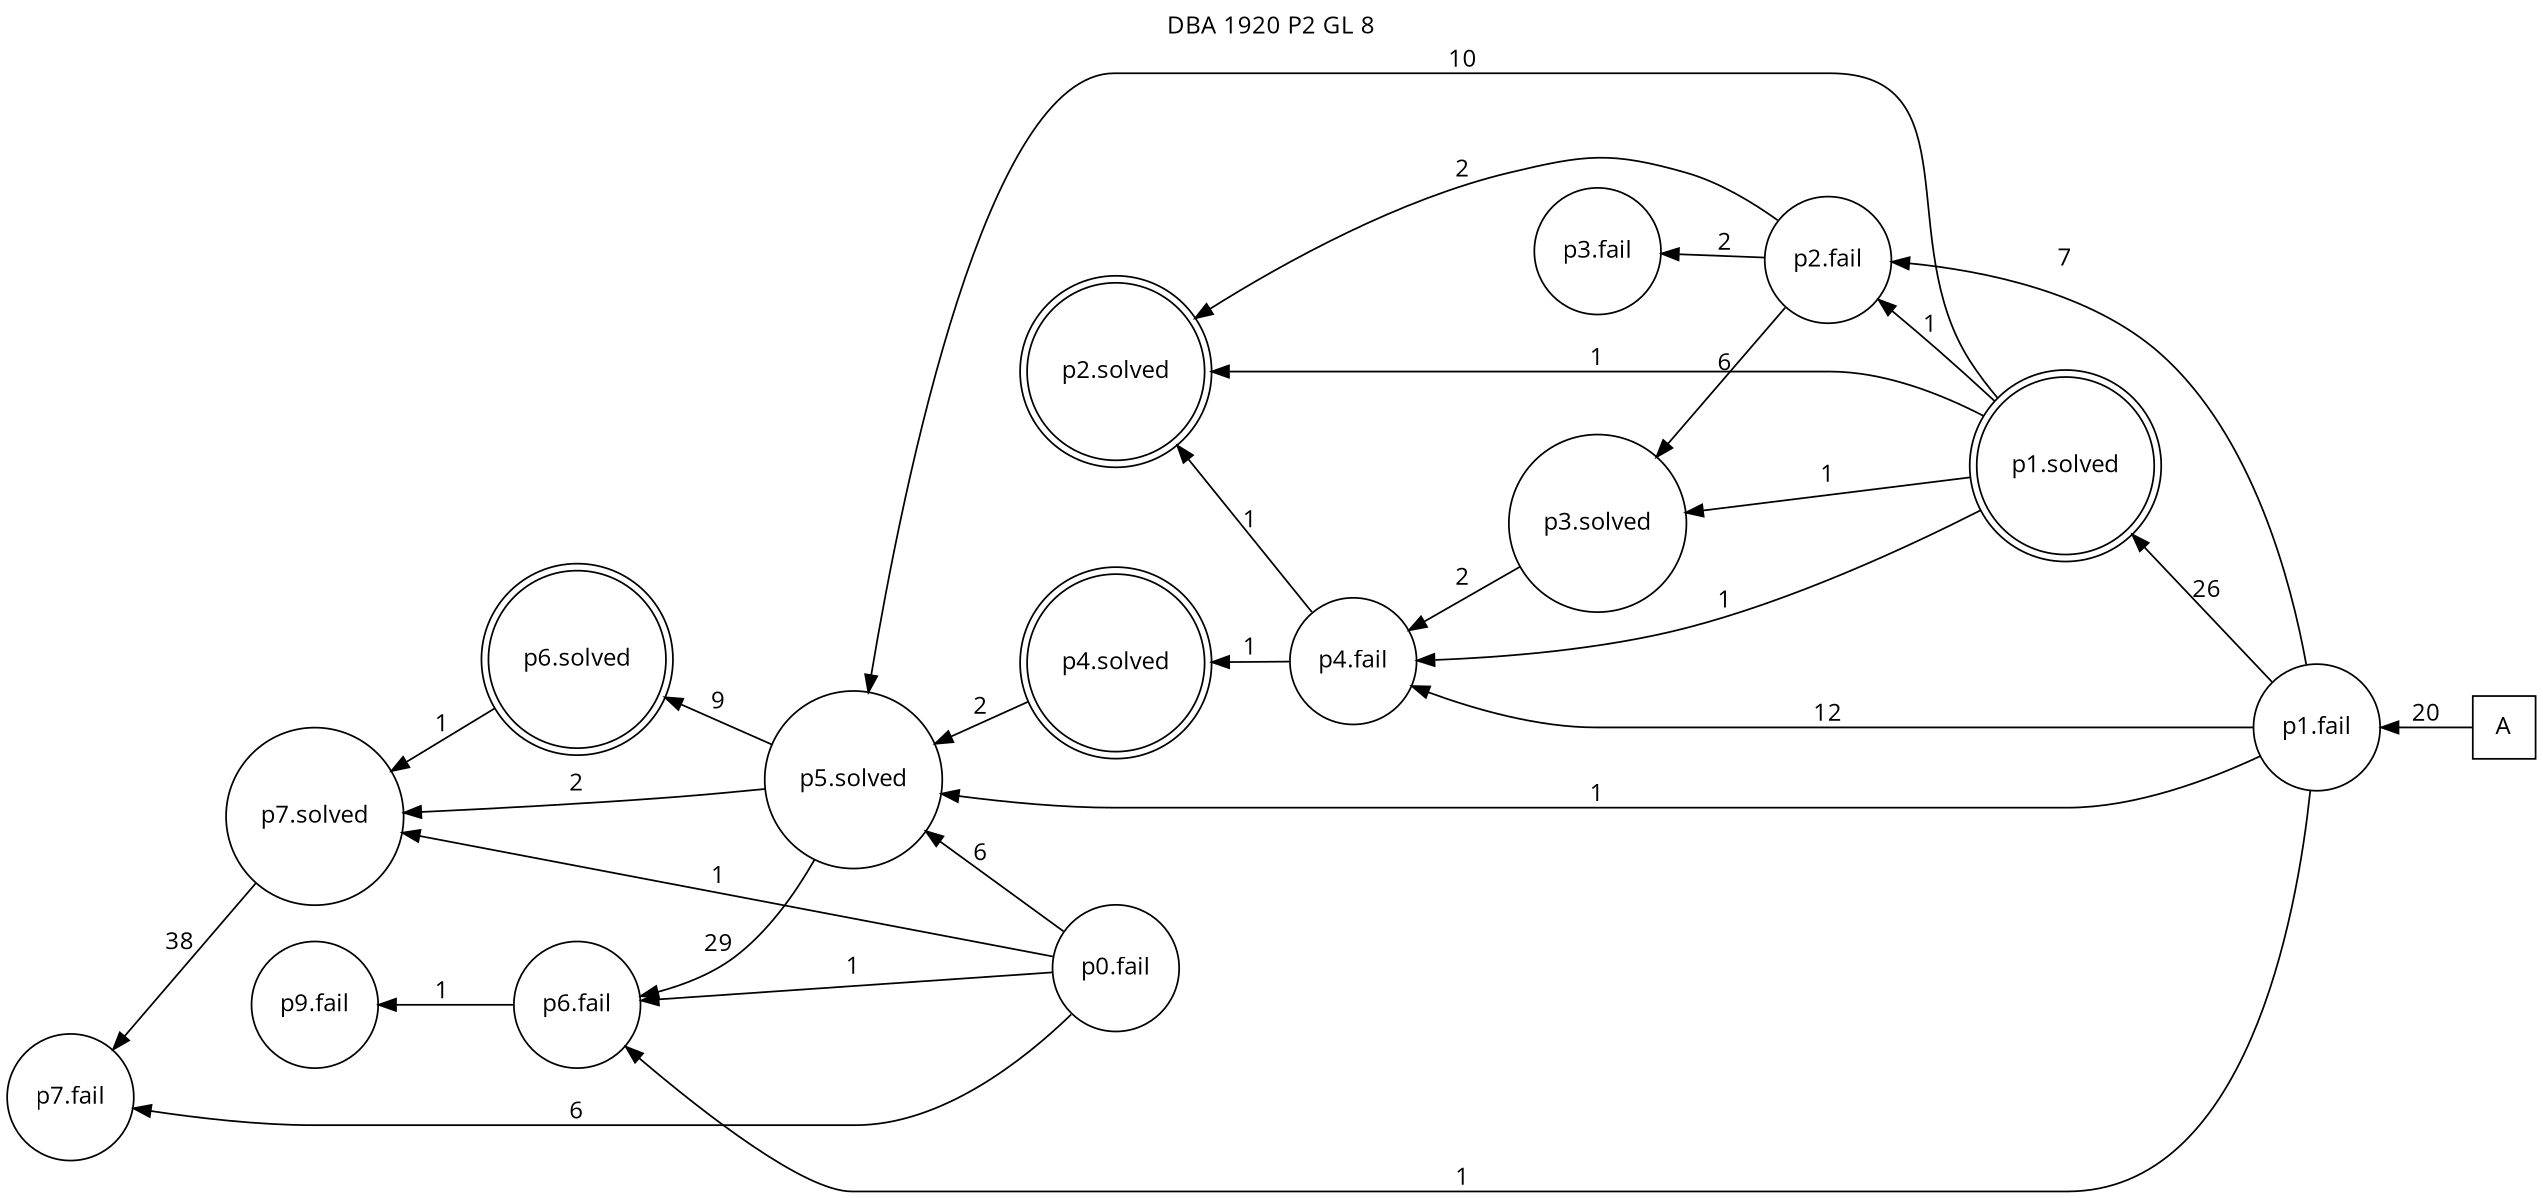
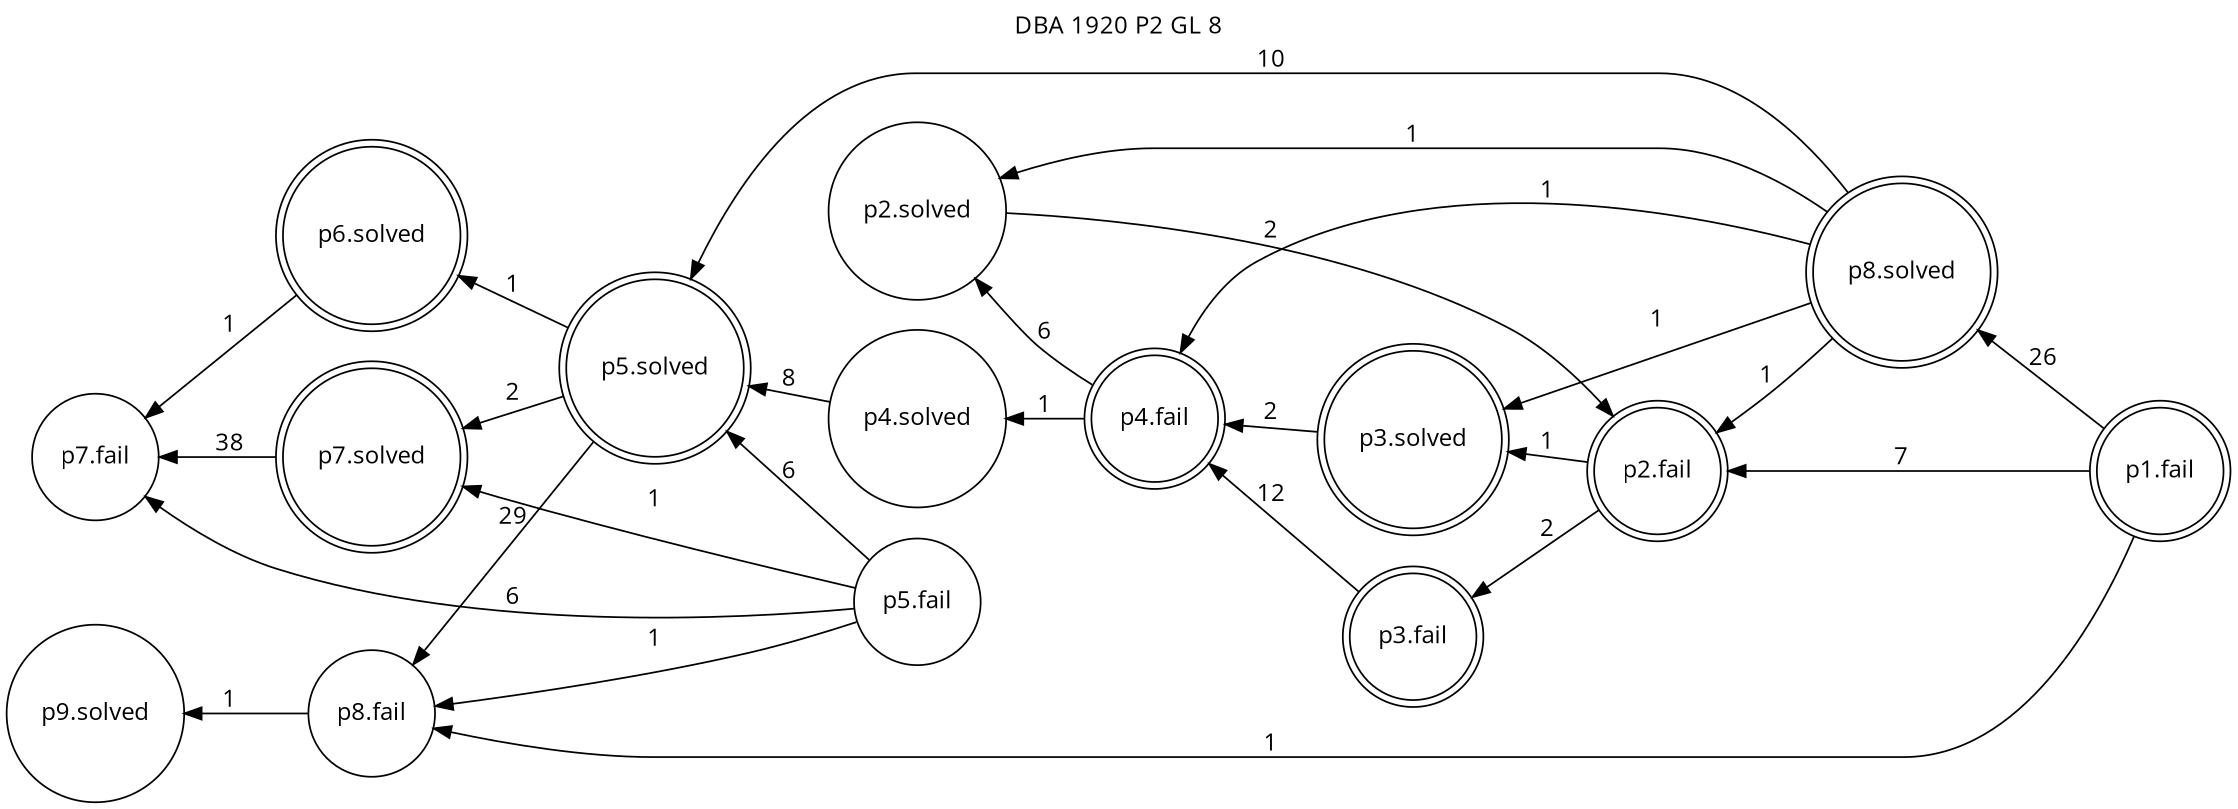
(1487, 179) -> (1322, 259)
(1598, 251) -> (1413, 637)
(1828, 260) -> (1657, 471)
(1725, 364) -> (1548, 442)
(1116, 372) -> (917, 211)
(2065, 466) -> (1902, 272)
(1251, 521) -> (1045, 332)
(1598, 523) -> (1413, 440)
(1353, 661) -> (1155, 419)
(1116, 663) -> (917, 419)
(719, 702) -> (513, 285)
(981, 707) -> (790, 379)
(1838, 727) -> (1291, 533)
(2317, 727) -> (2160, 471)
(2504, 727) -> none
(451, 735) -> (228, 351)
(854, 780) -> (655, 368)
(1613, 808) -> none
(315, 816) -> (372, 457)
(1116, 968) -> (917, 602)
(315, 1005) -> (95, 713)
(577, 1005) -> (372, 713)
